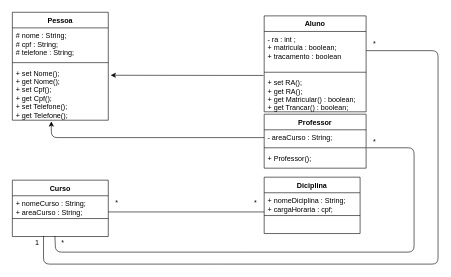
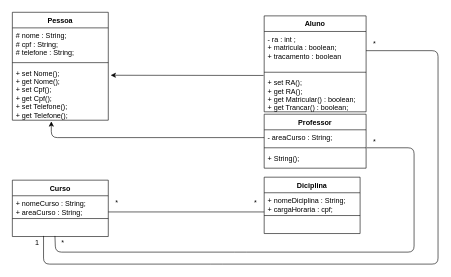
(294, 158) -> (287, 158)
